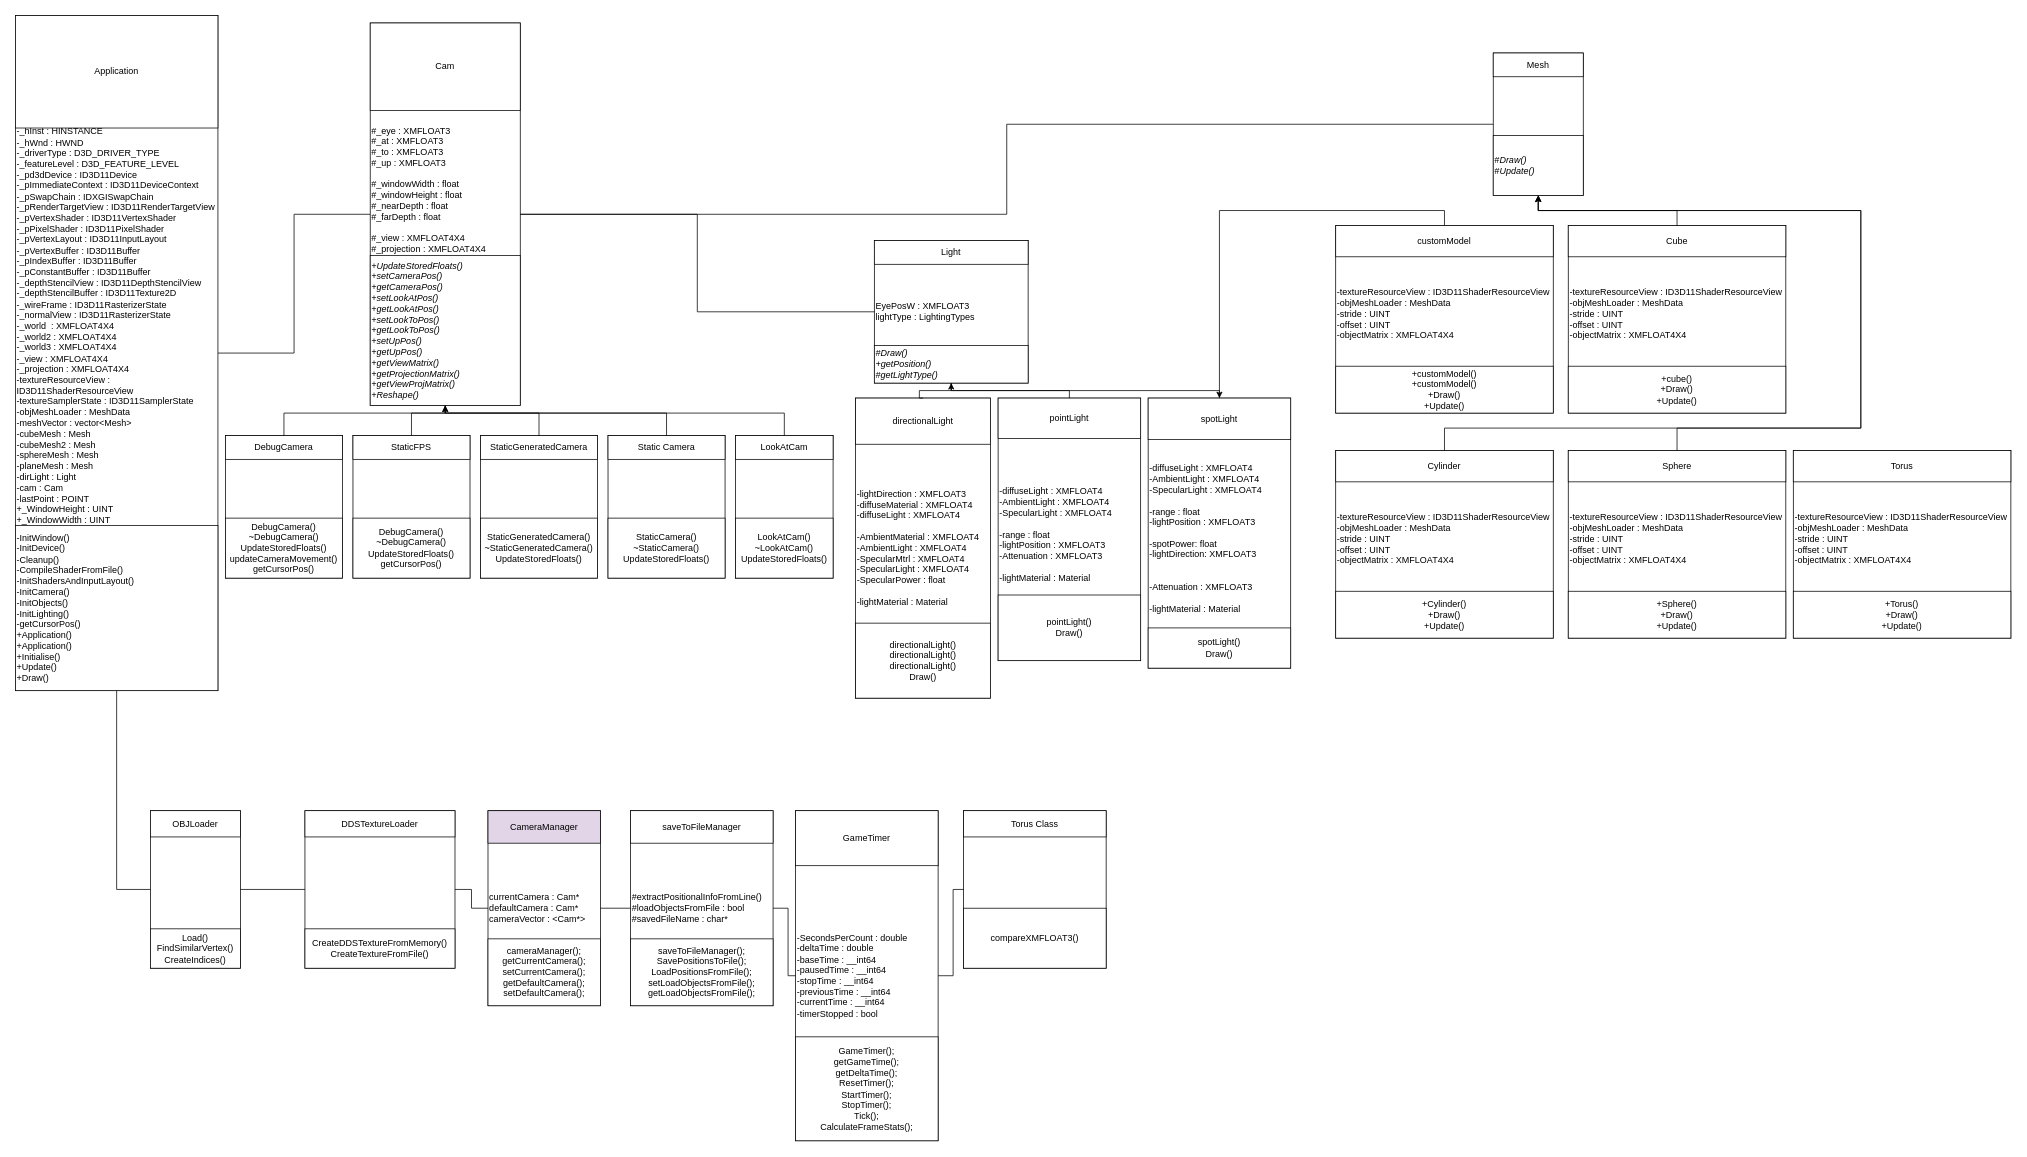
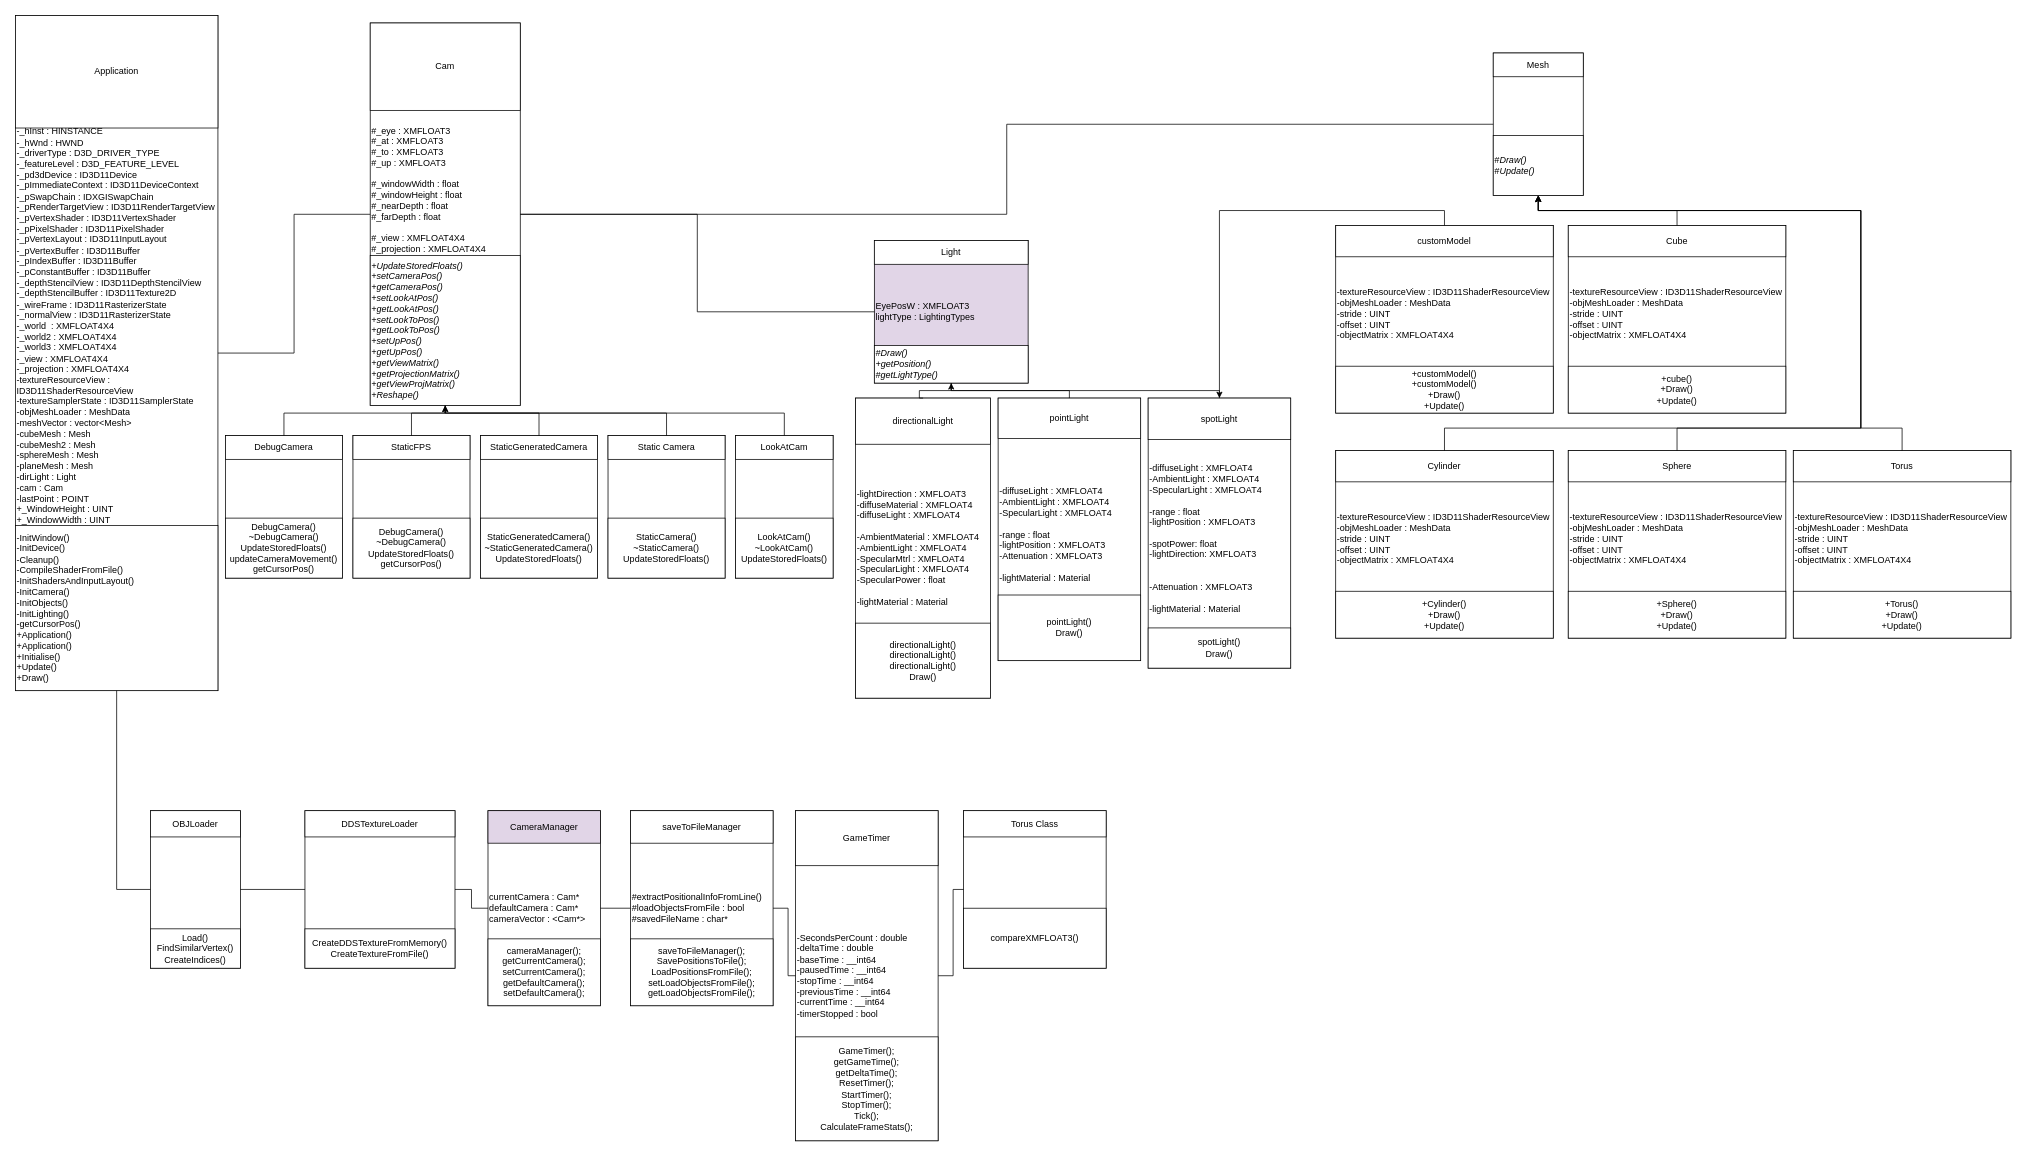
(951, 312) -> (951, 312)
none -> (1893, 428)
